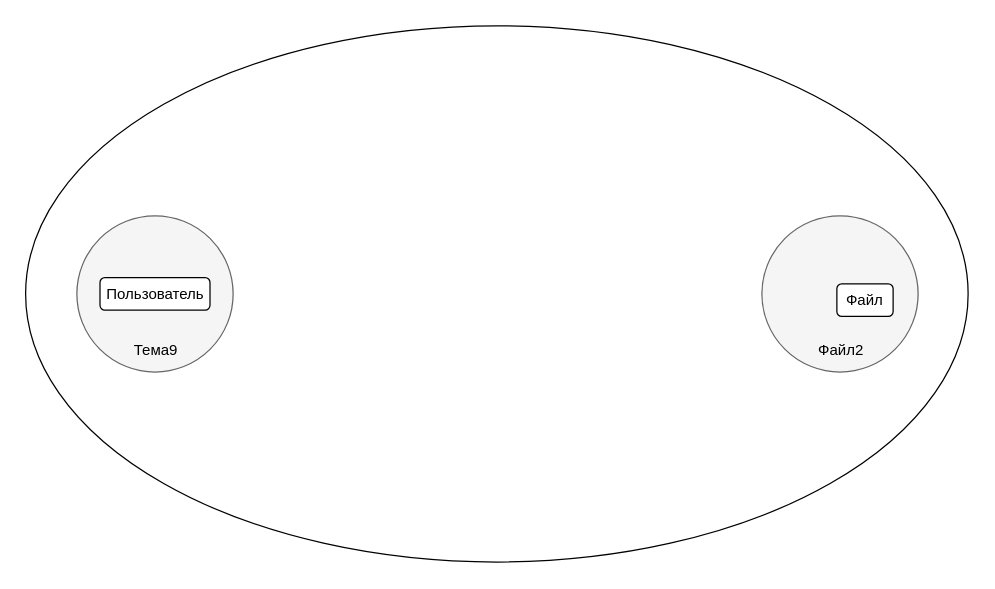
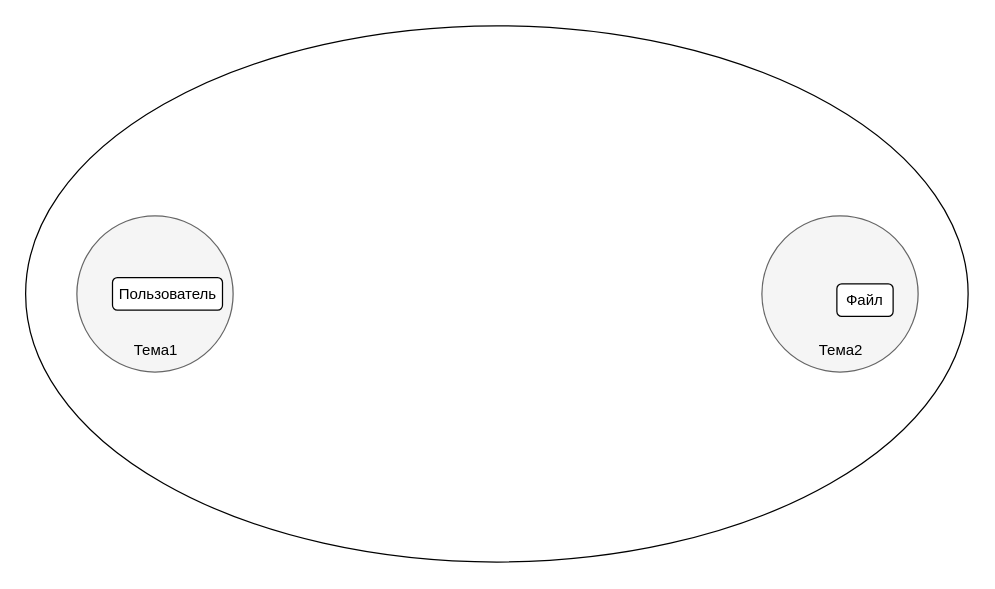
(155, 294) -> (168, 294)
(156, 351) -> (156, 351)
(841, 351) -> (841, 351)
